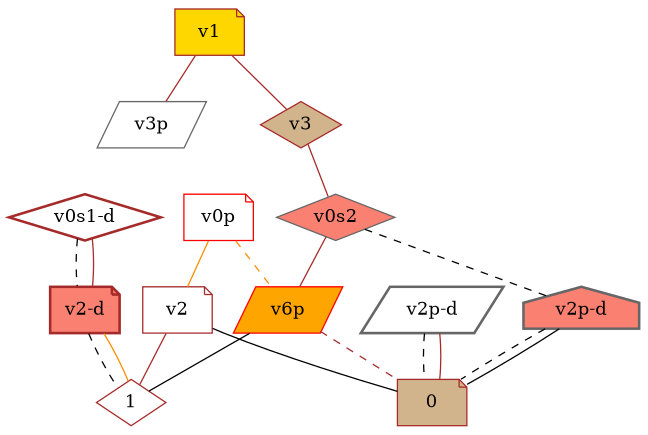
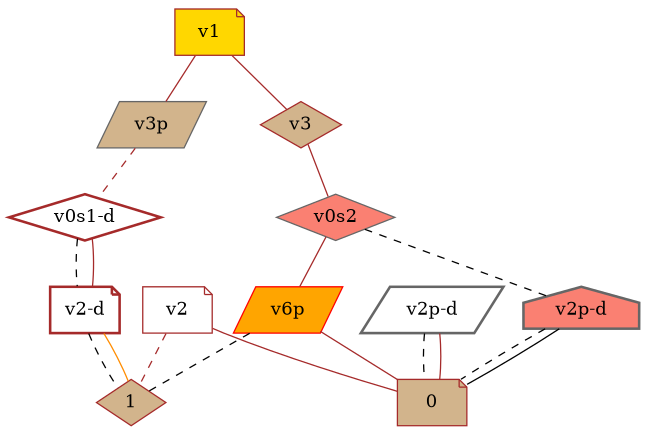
(152, 125) -> (152, 125)
none -> (117, 173)
(219, 217) -> none
(85, 310) -> (85, 310)
(359, 356) -> (359, 356)
(153, 359) -> (153, 359)
(199, 362) -> (199, 362)
(304, 362) -> (304, 362)
(131, 403) -> (131, 403)
